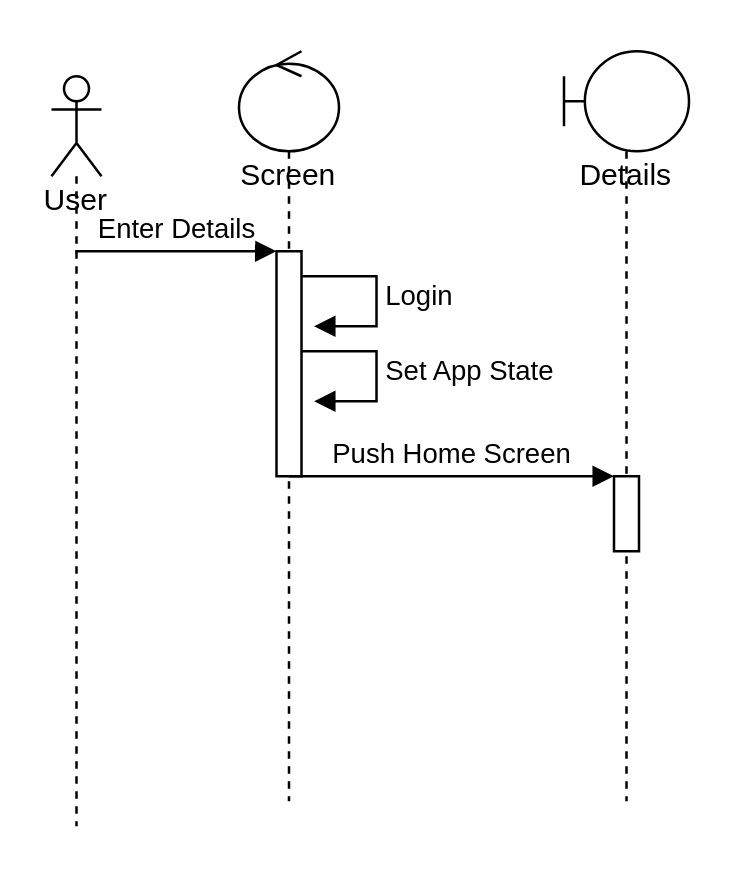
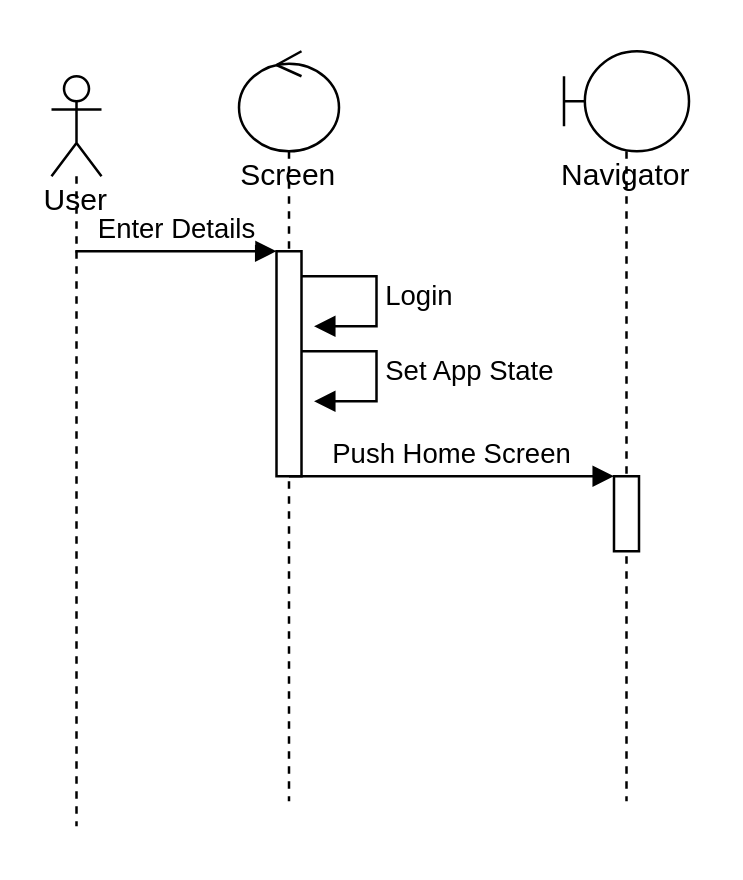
(626, 177) -> (626, 195)
